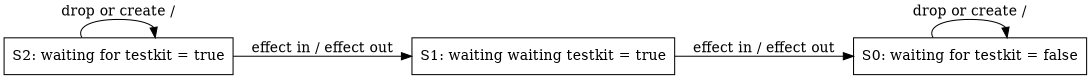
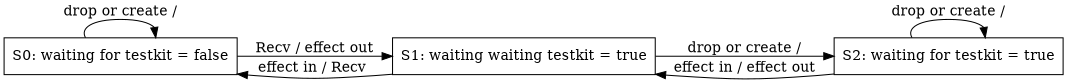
(764, 49) -> (315, 68)
none -> (310, 56)
none -> (740, 56)
